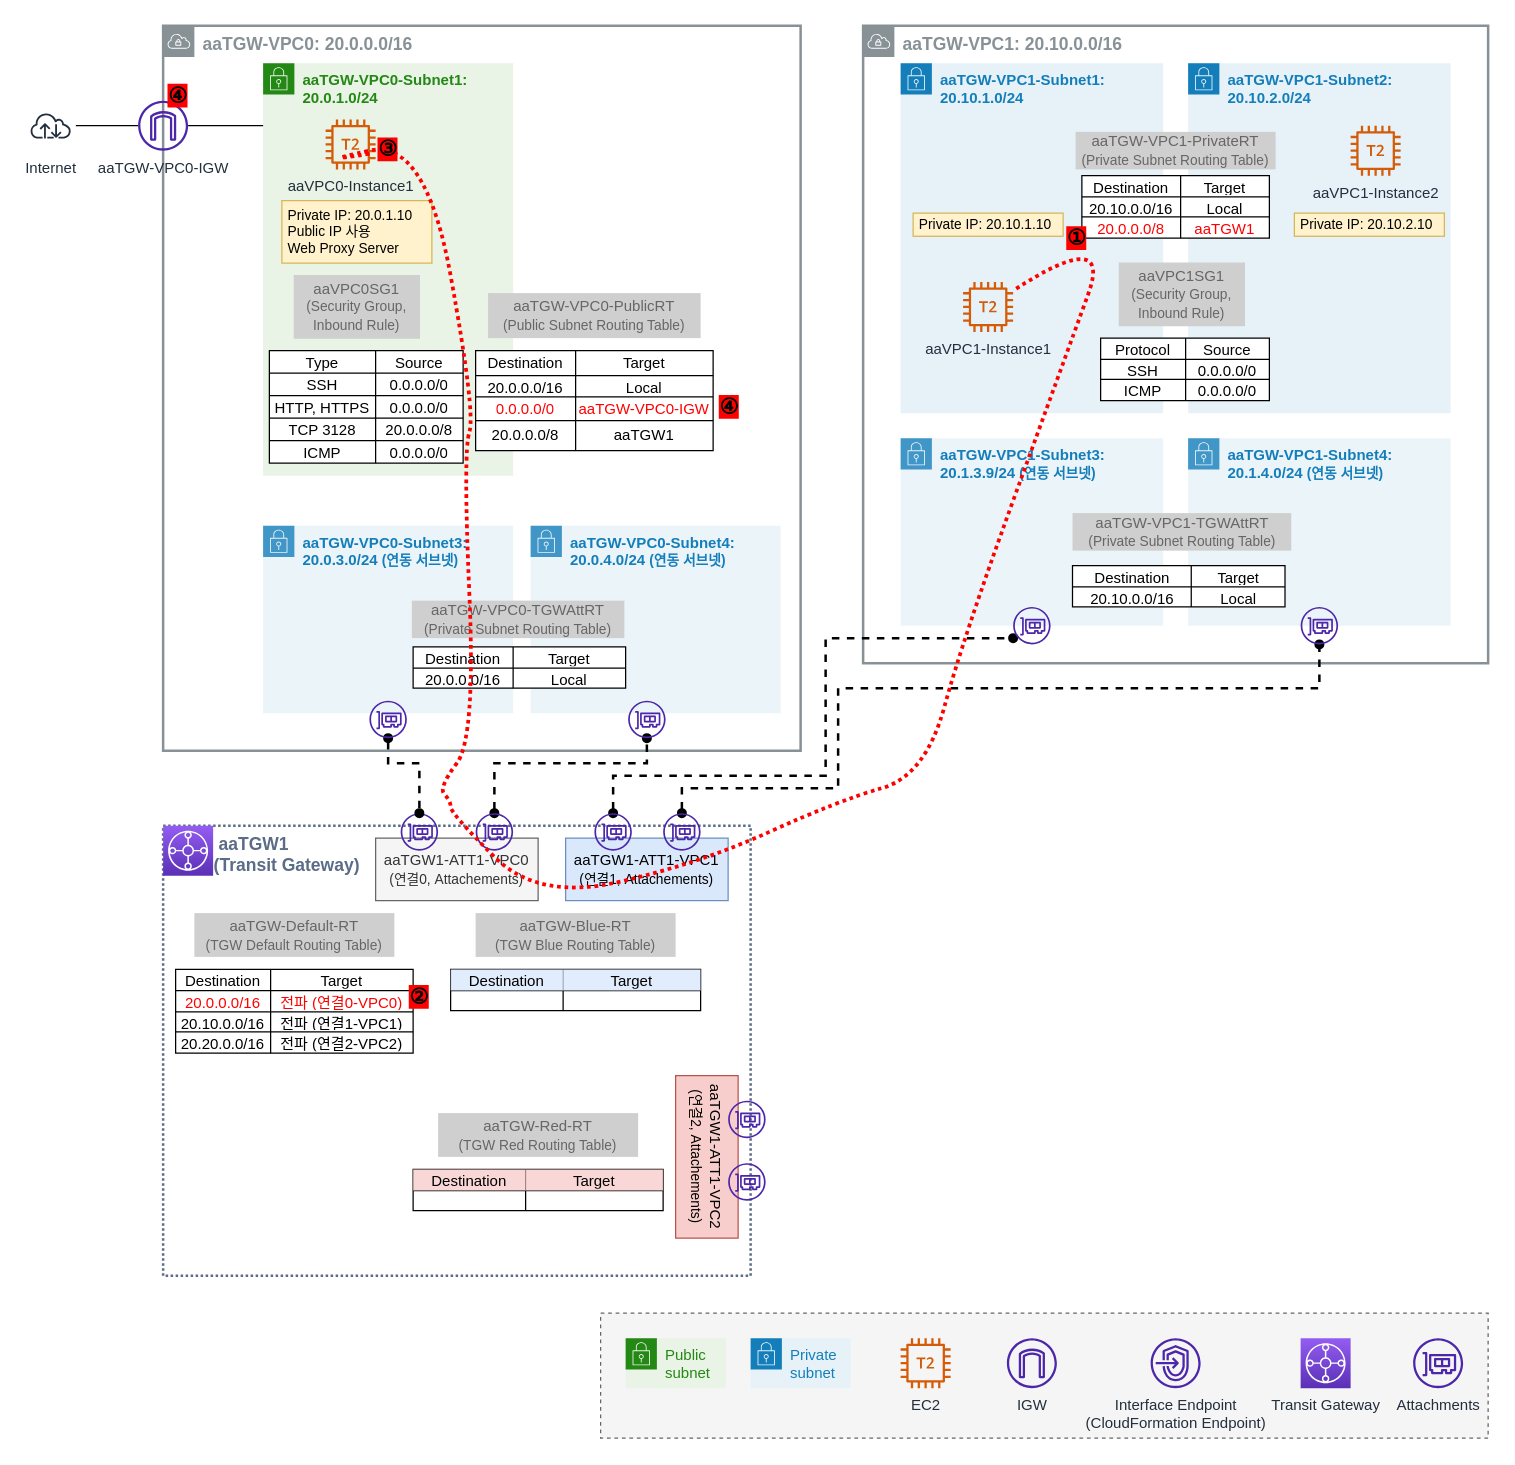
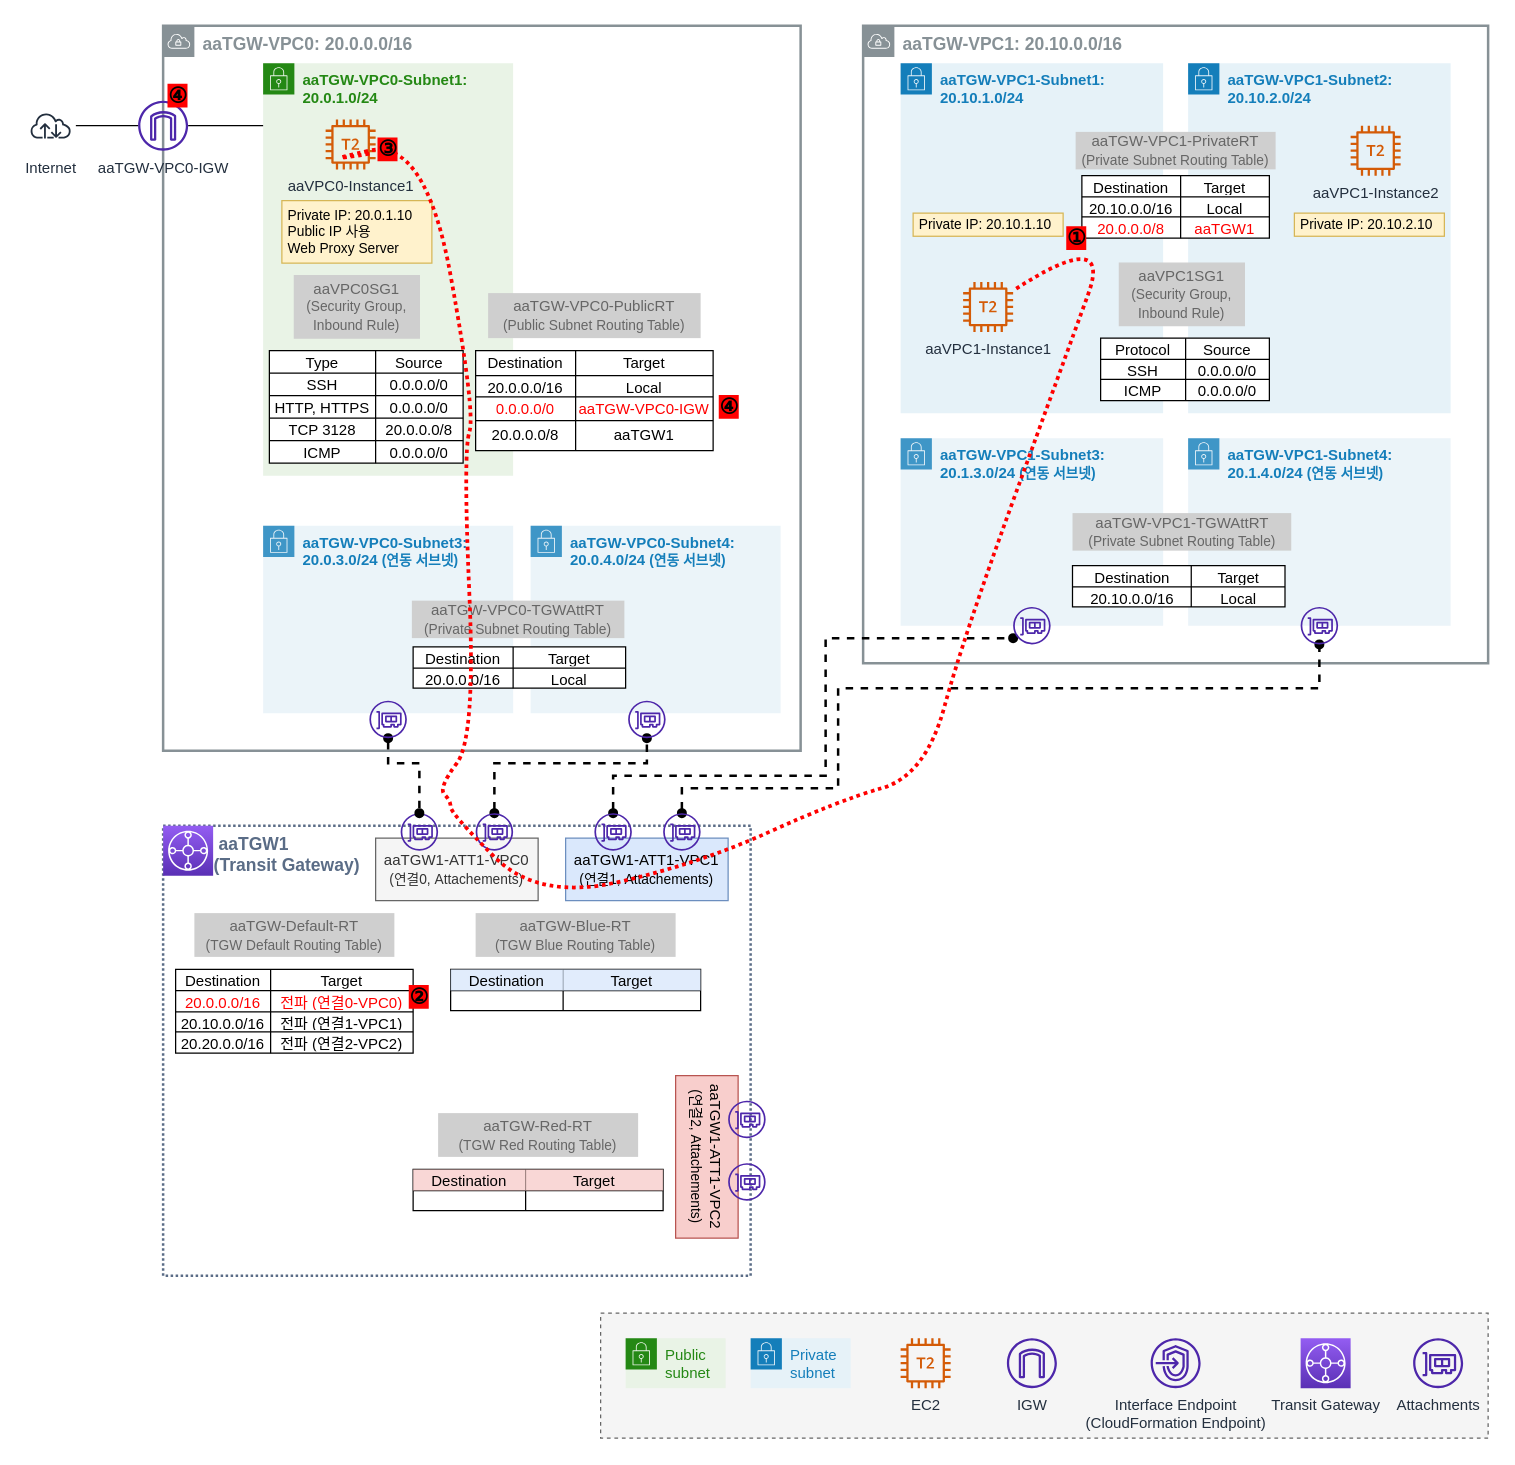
(1052, 465) -> (1052, 465)
